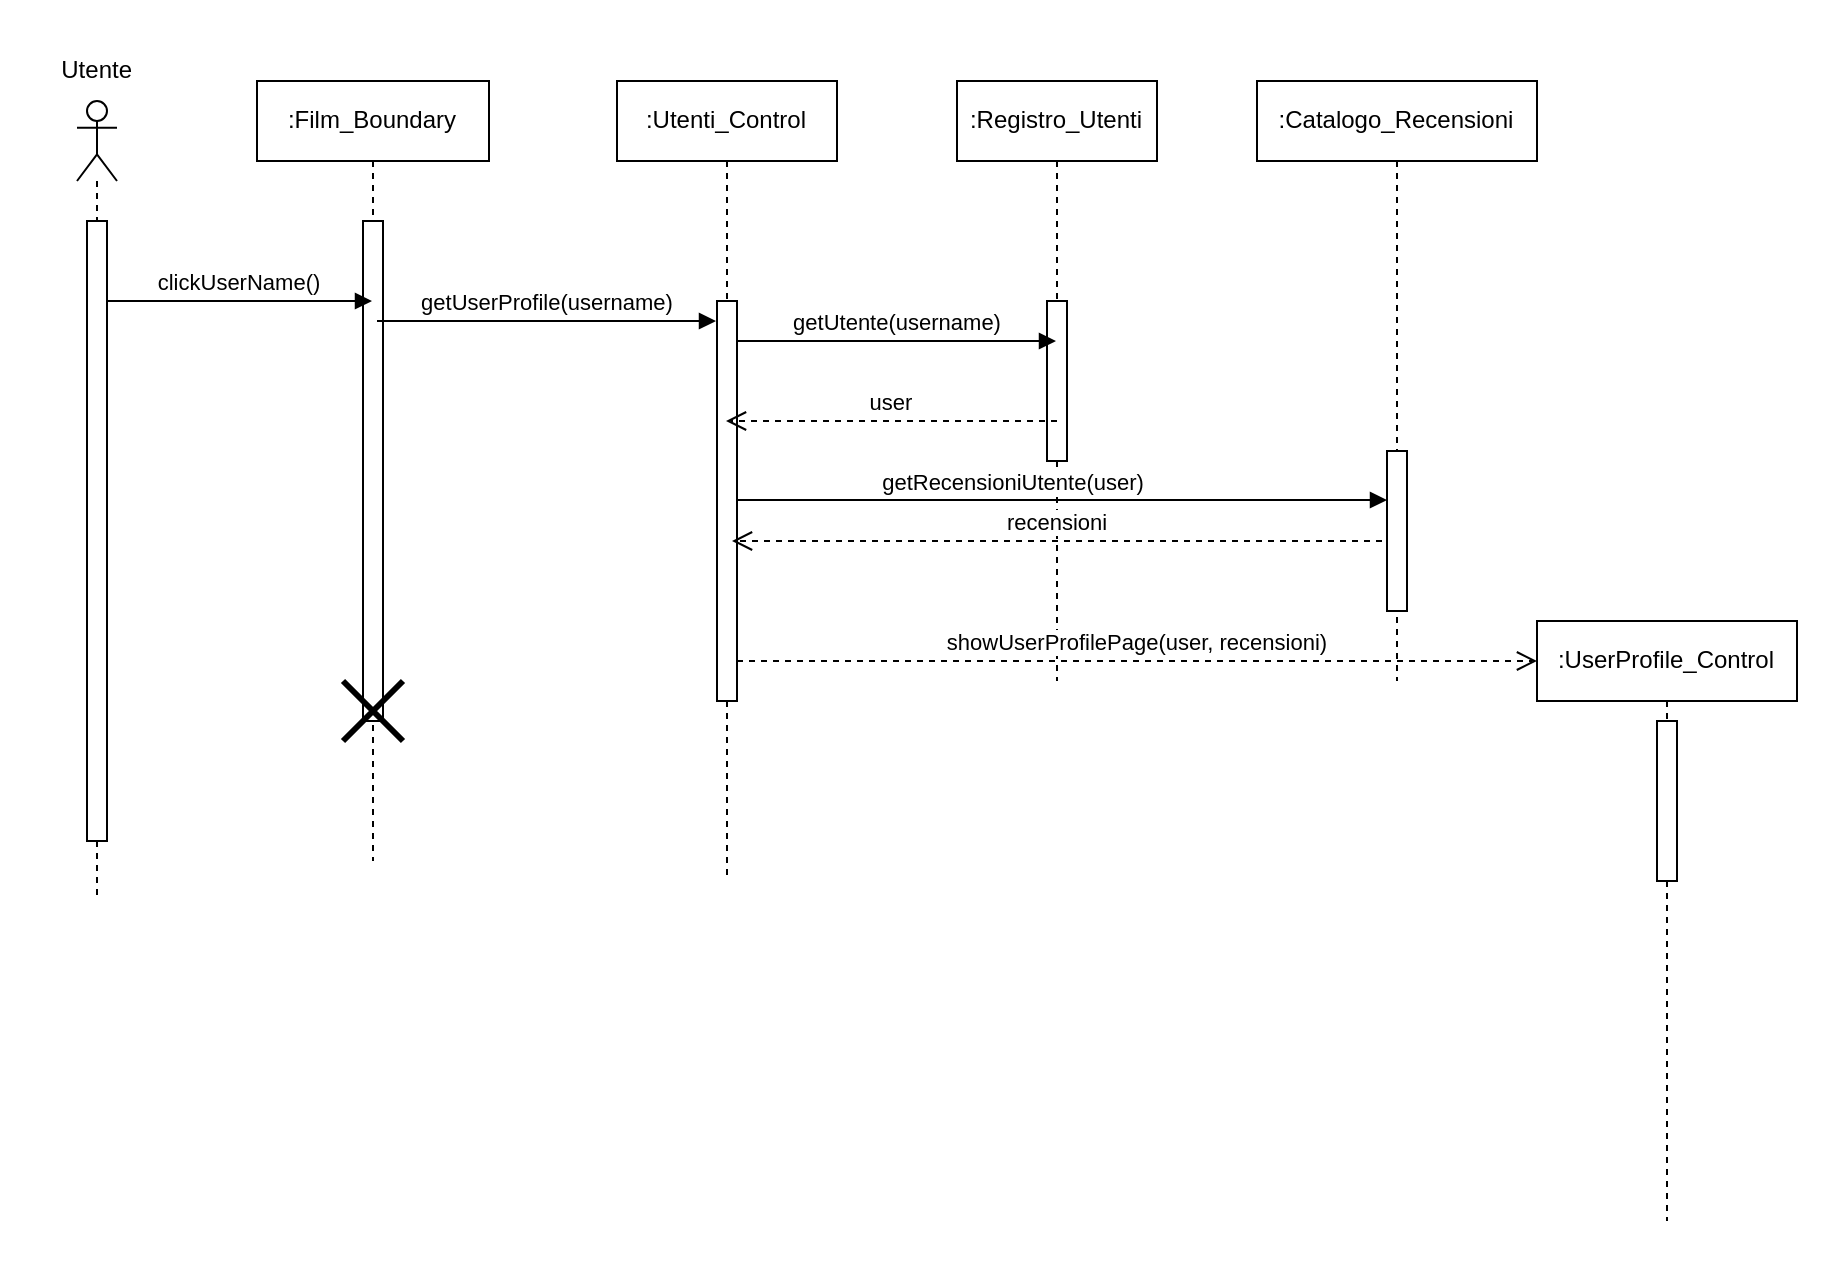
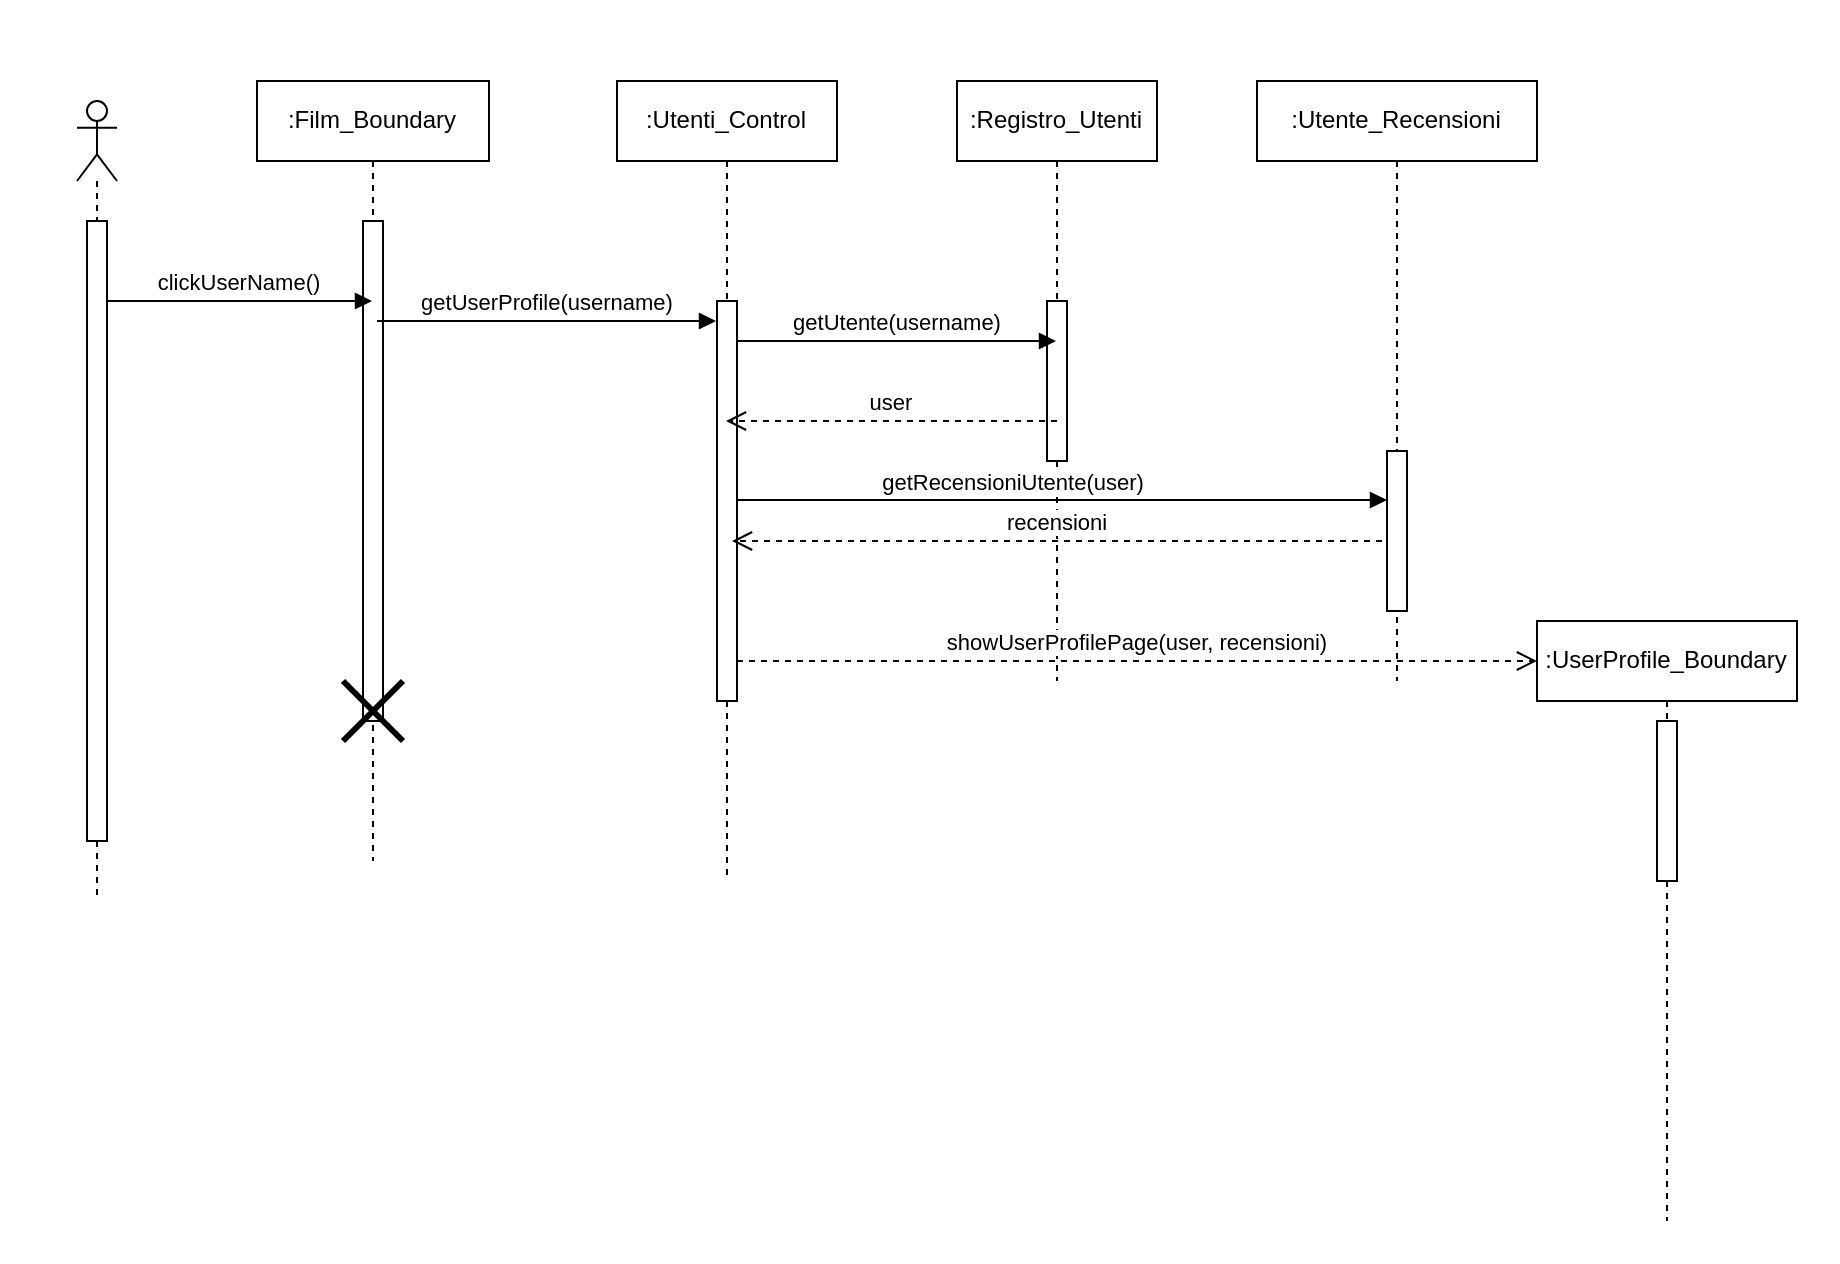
(101, 71) -> none
(1397, 121) -> (1397, 121)
(1667, 661) -> (1667, 661)
